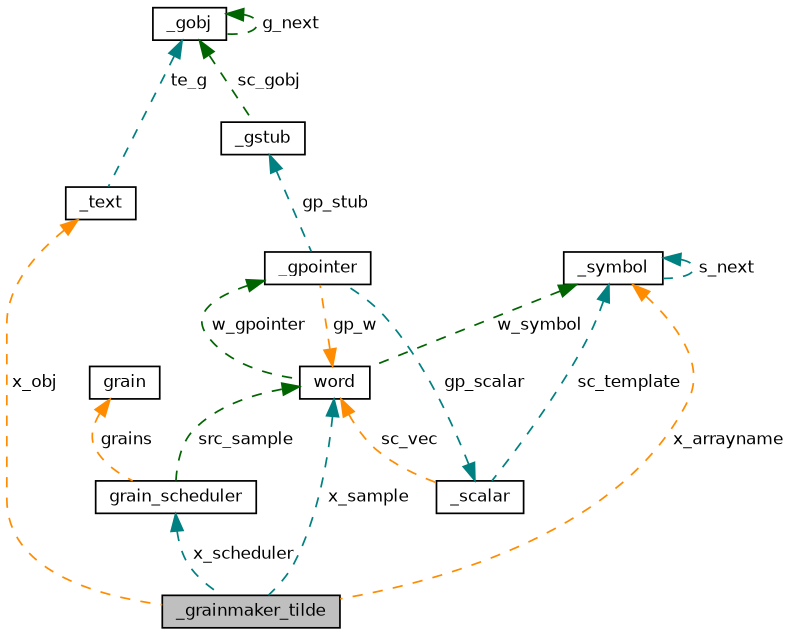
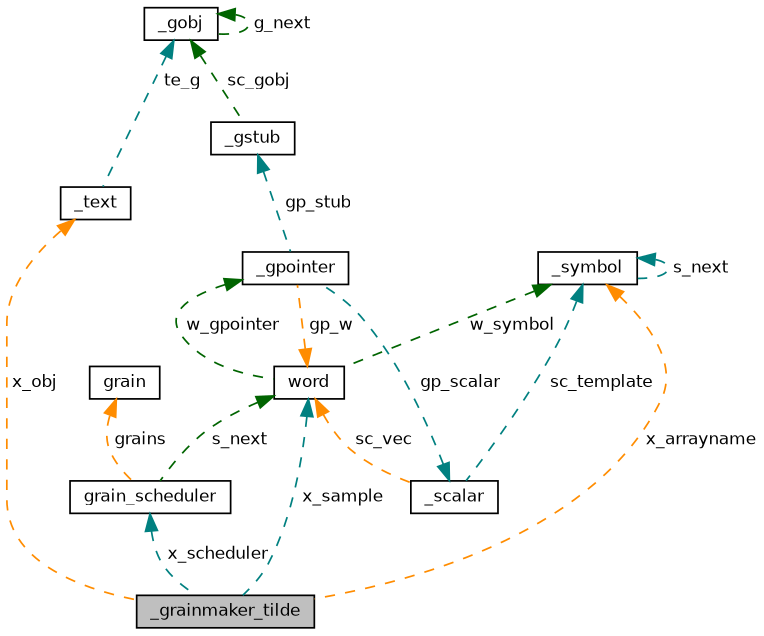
(243, 440) -> (237, 440)
